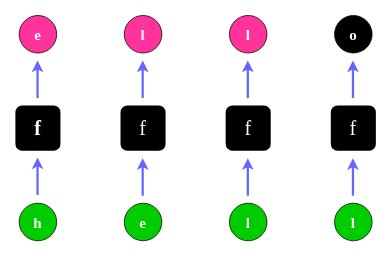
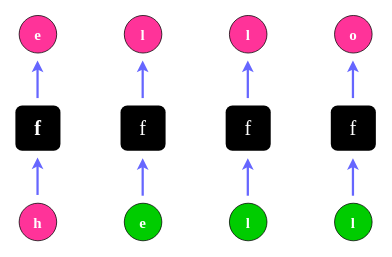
(353, 34) -> (353, 34)
(38, 222) -> (38, 222)
